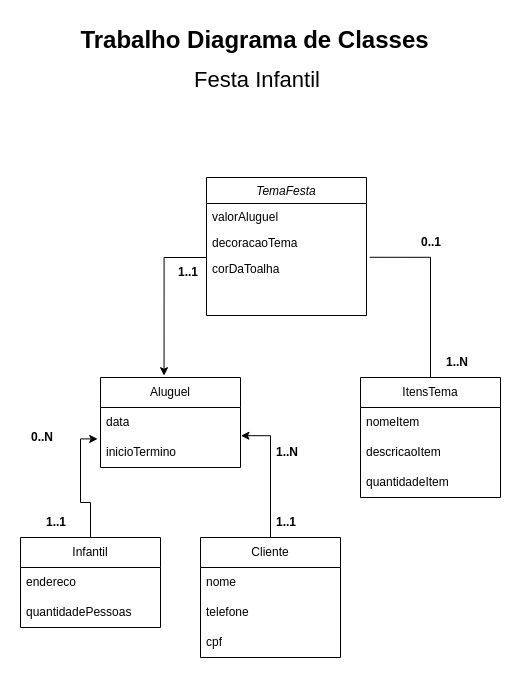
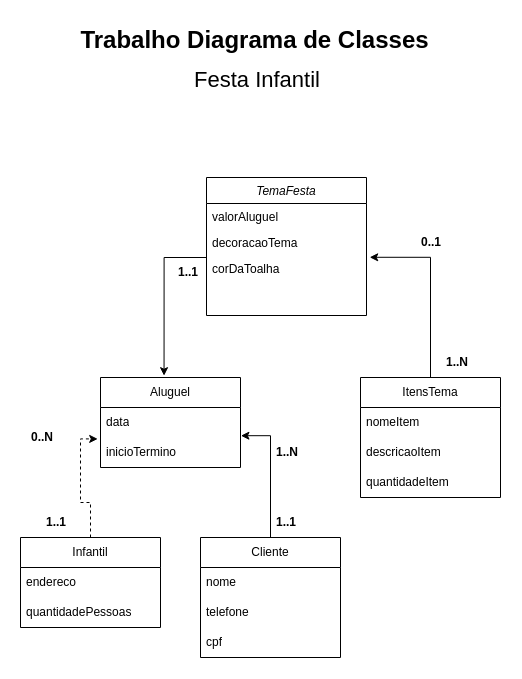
(375, 257) -> (378, 257)
(81, 488) -> (81, 488)
